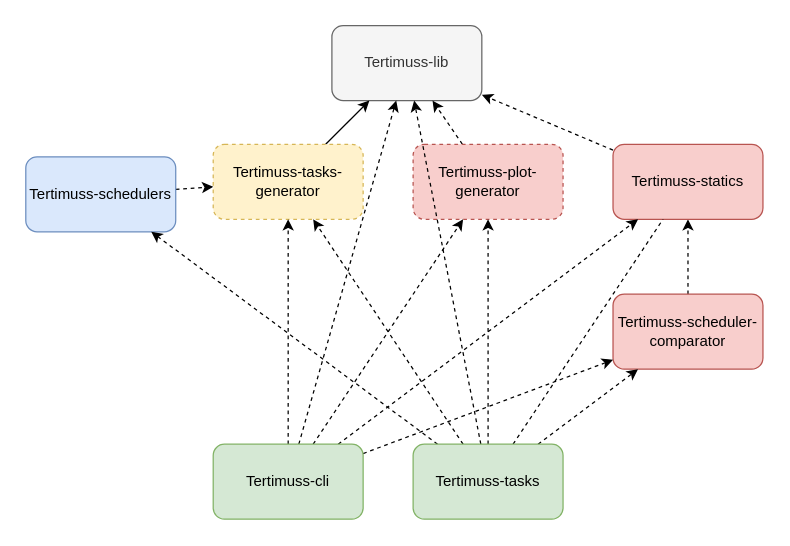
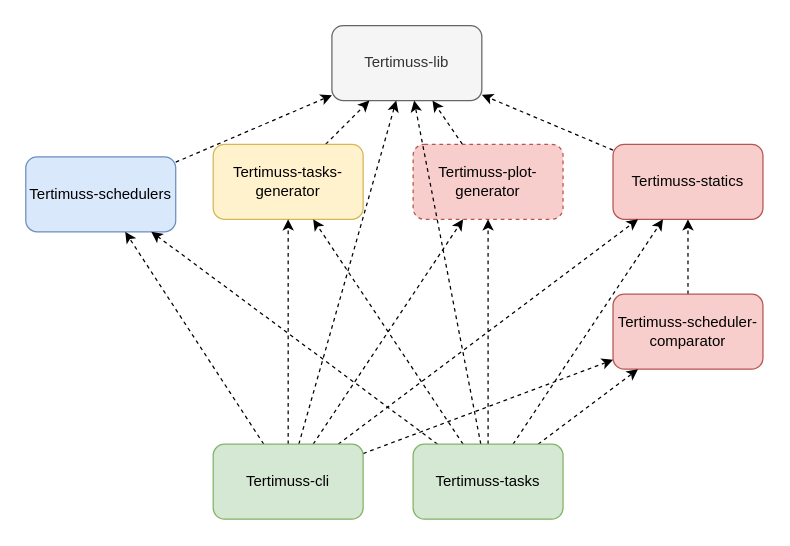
(344, 126) -> (344, 126)
(288, 182) -> (288, 182)
(190, 188) -> (250, 130)
(660, 224) -> (658, 228)
none -> (197, 342)
